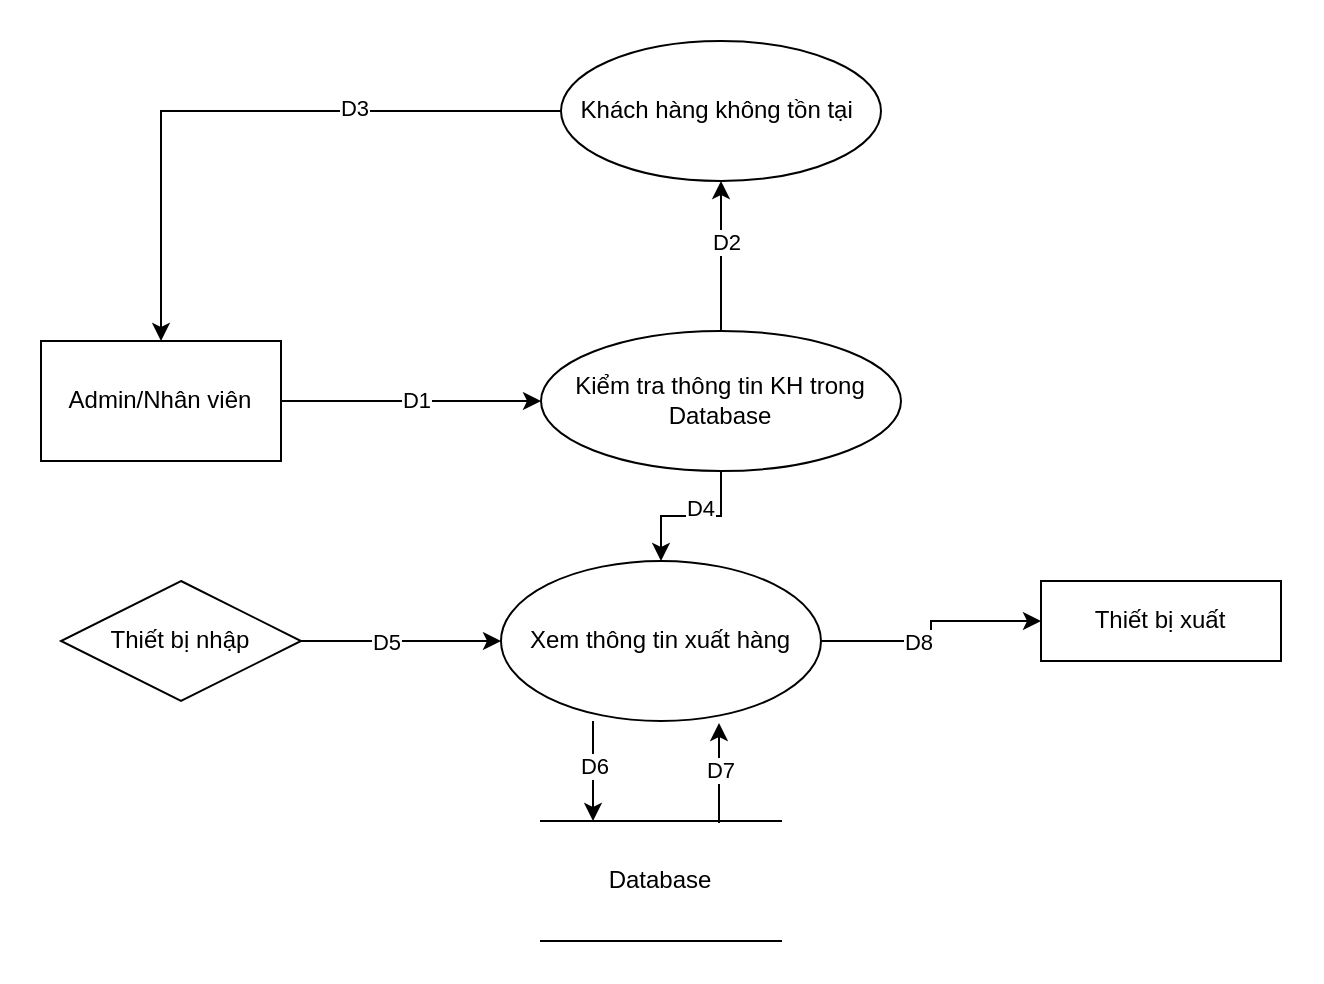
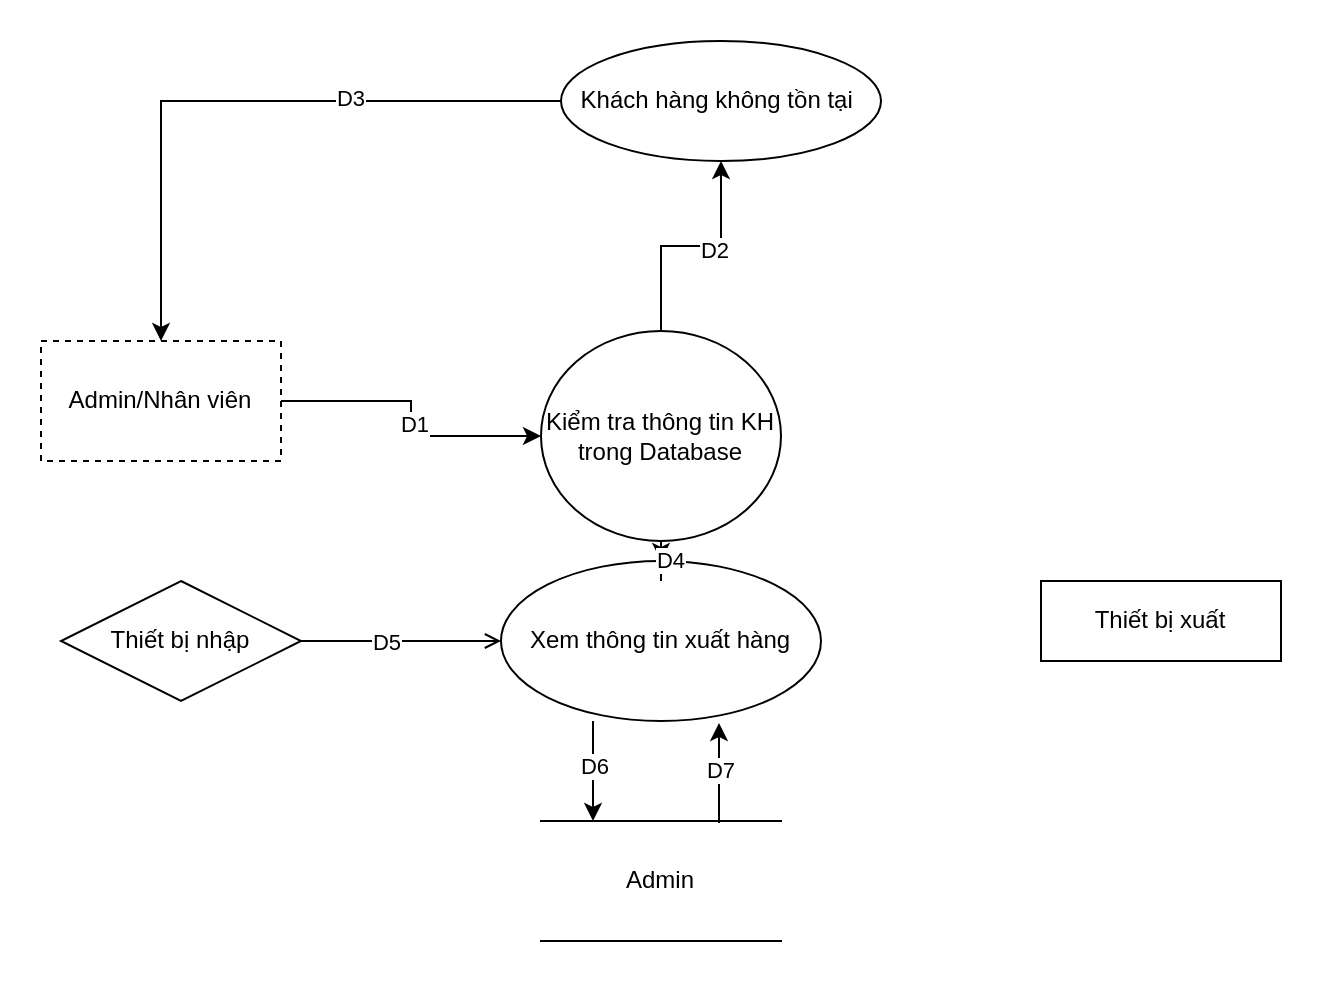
(721, 111) -> (721, 101)
(161, 401) -> (161, 401)
(721, 401) -> (661, 436)
(931, 638) -> none
(486, 641) -> (488, 641)
(661, 881) -> (661, 881)
